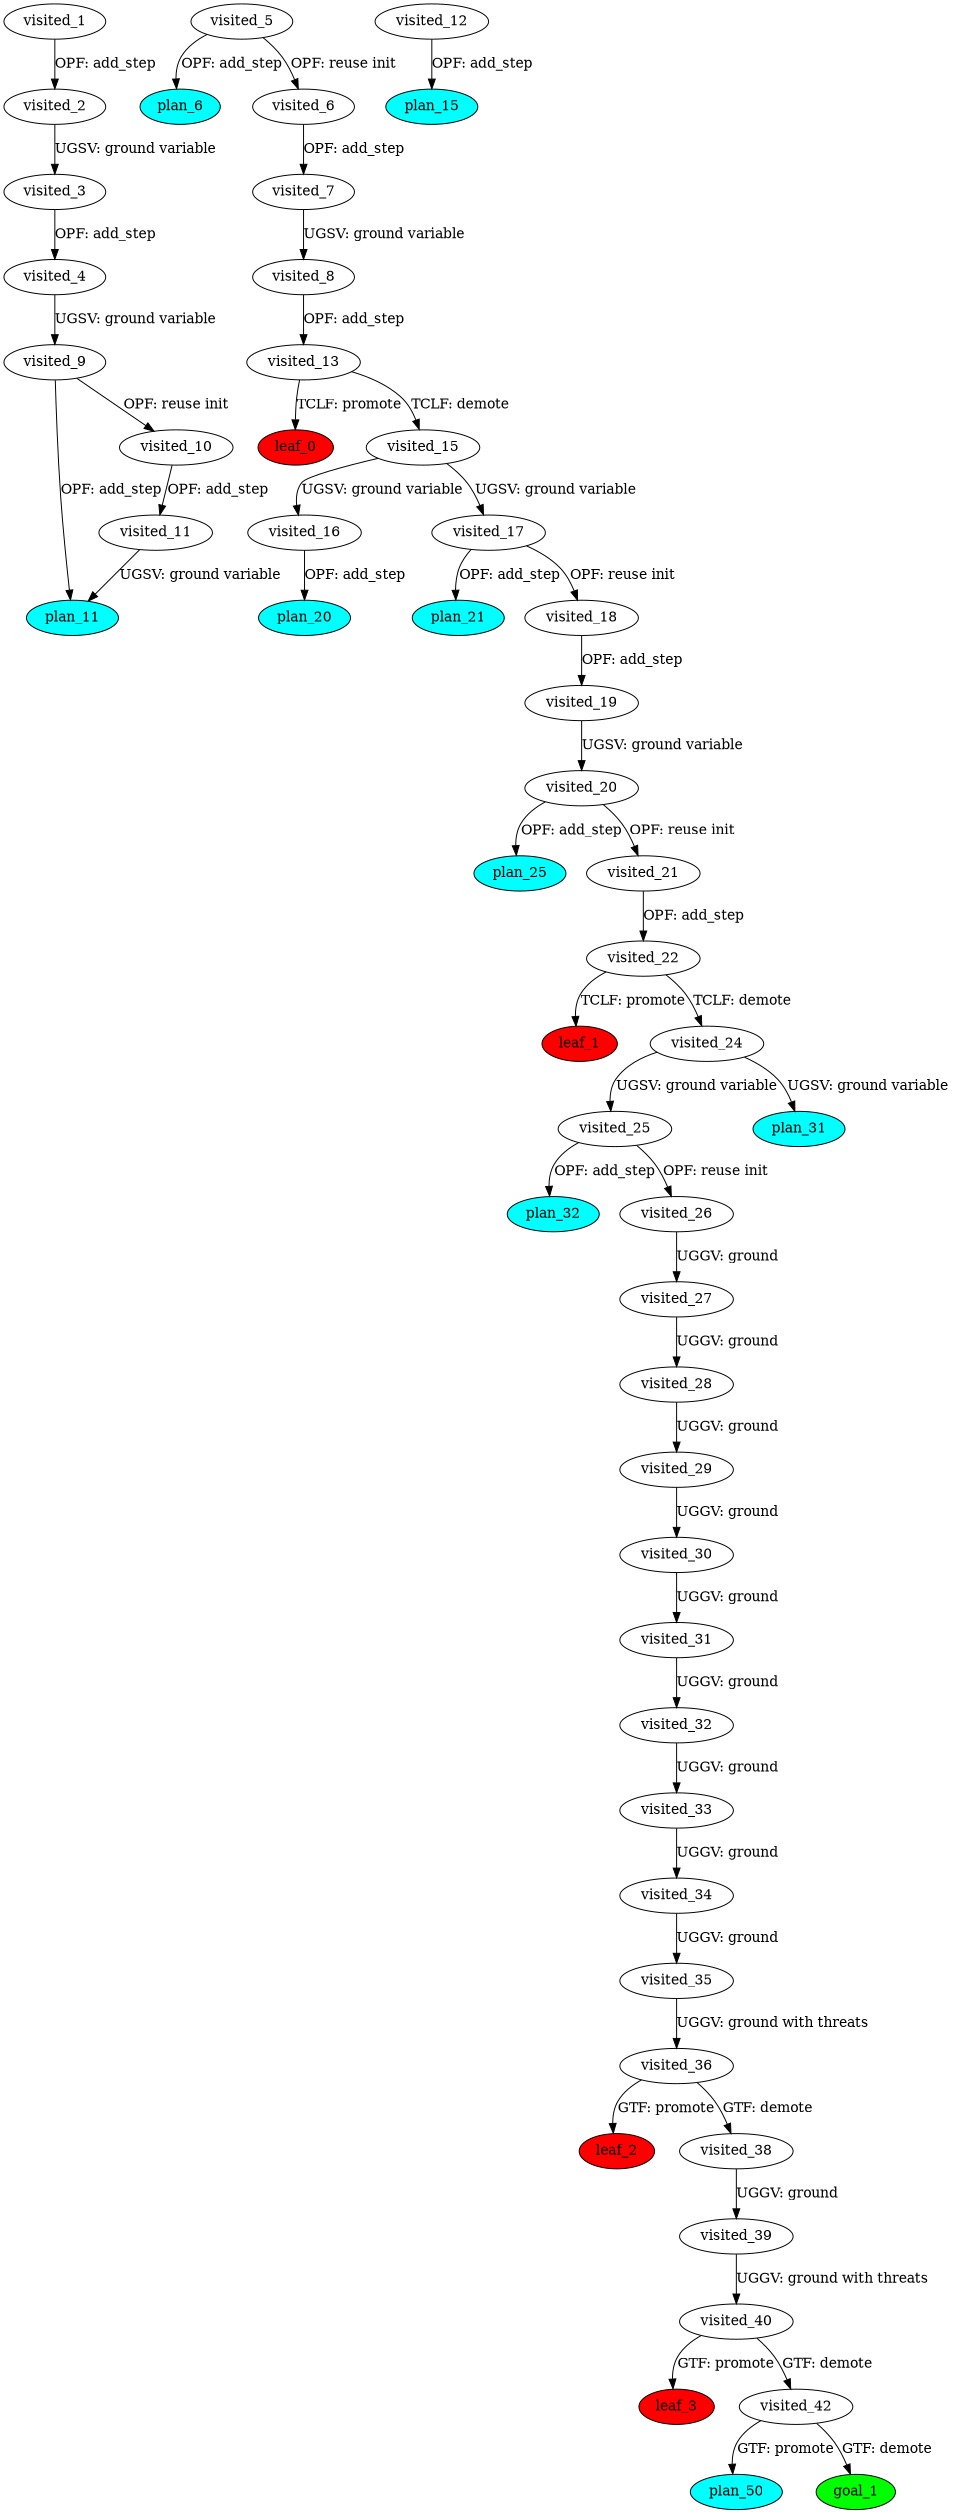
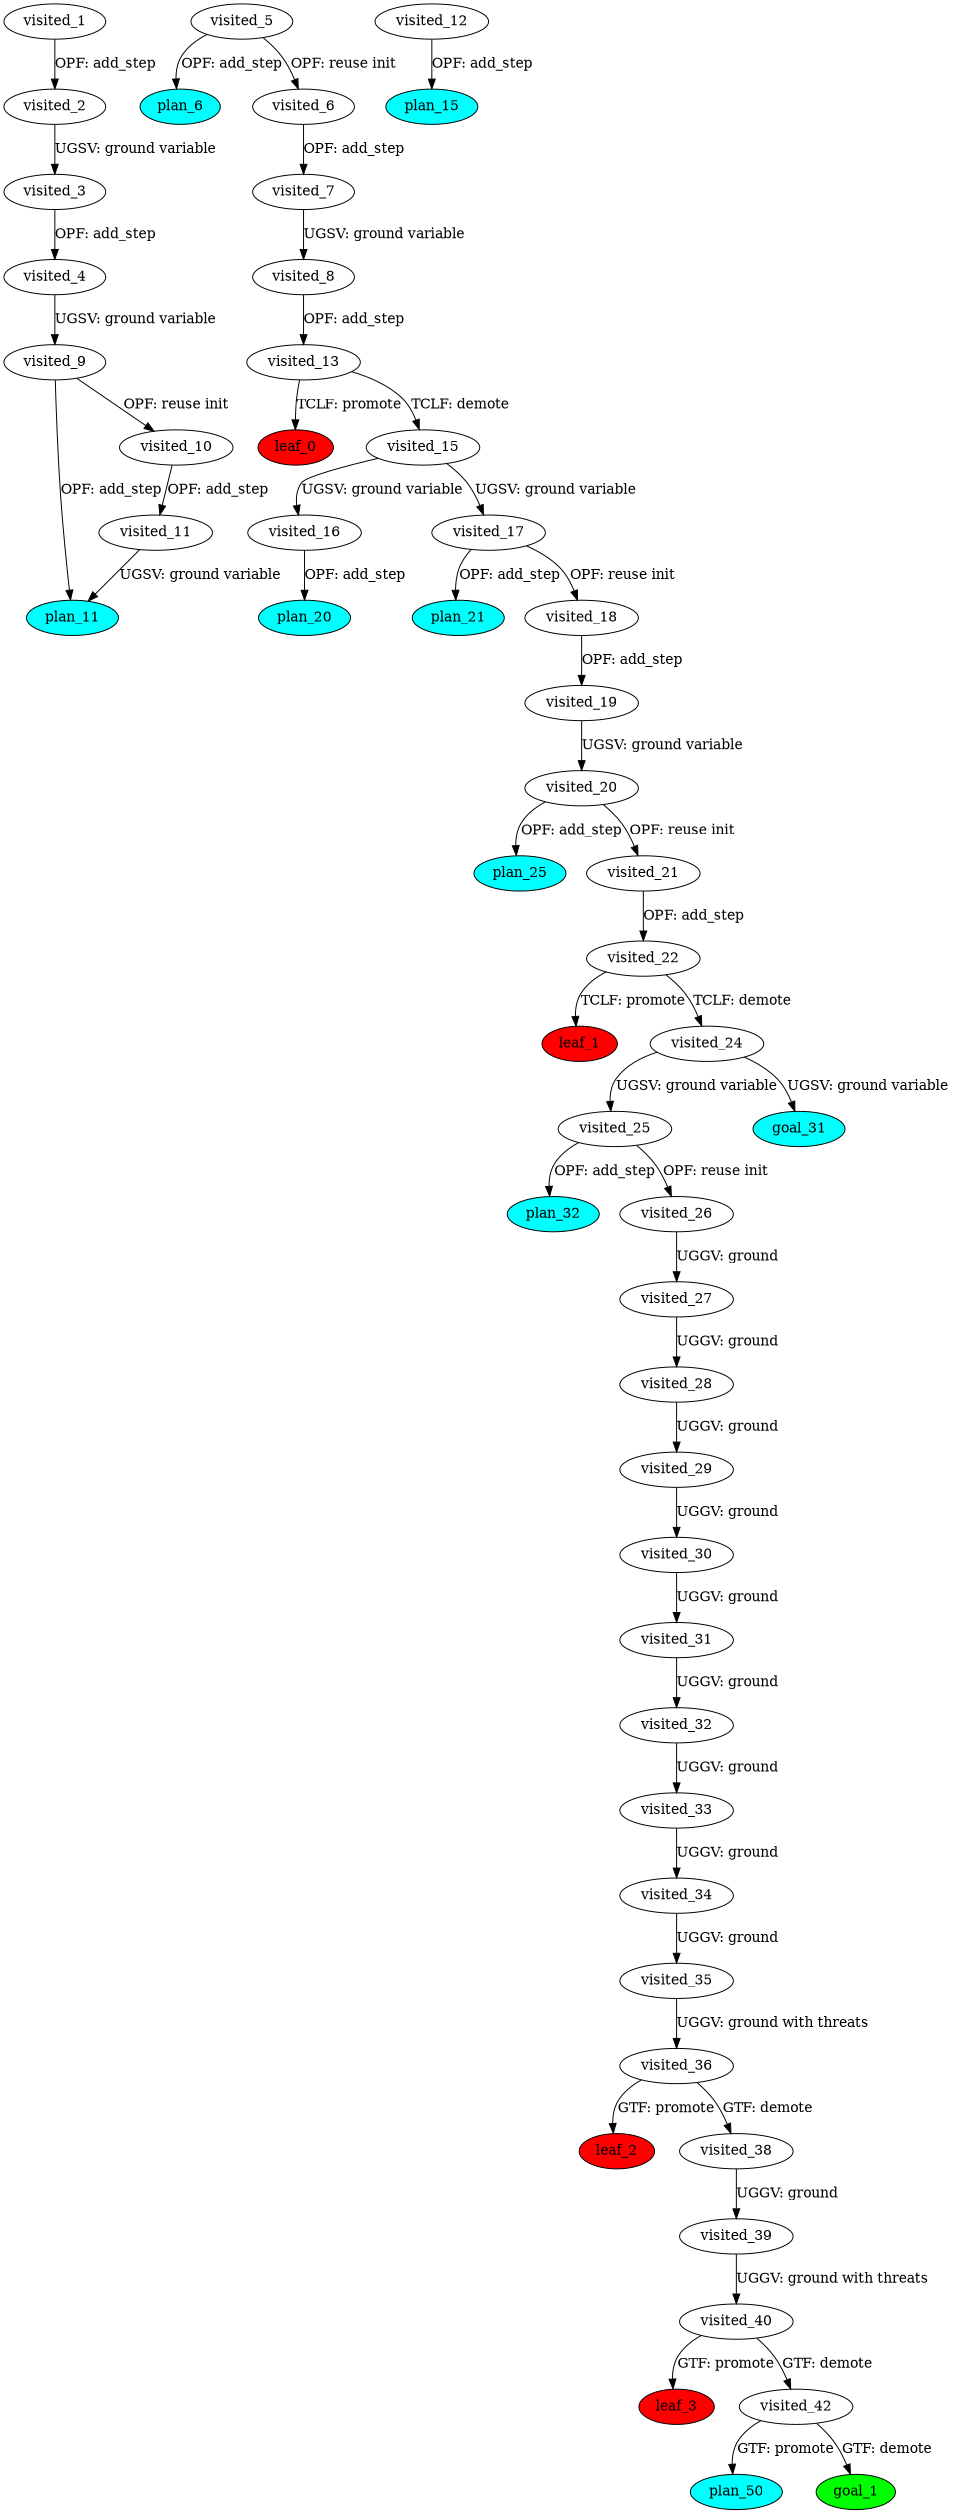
(799, 1129) -> (799, 1129)
